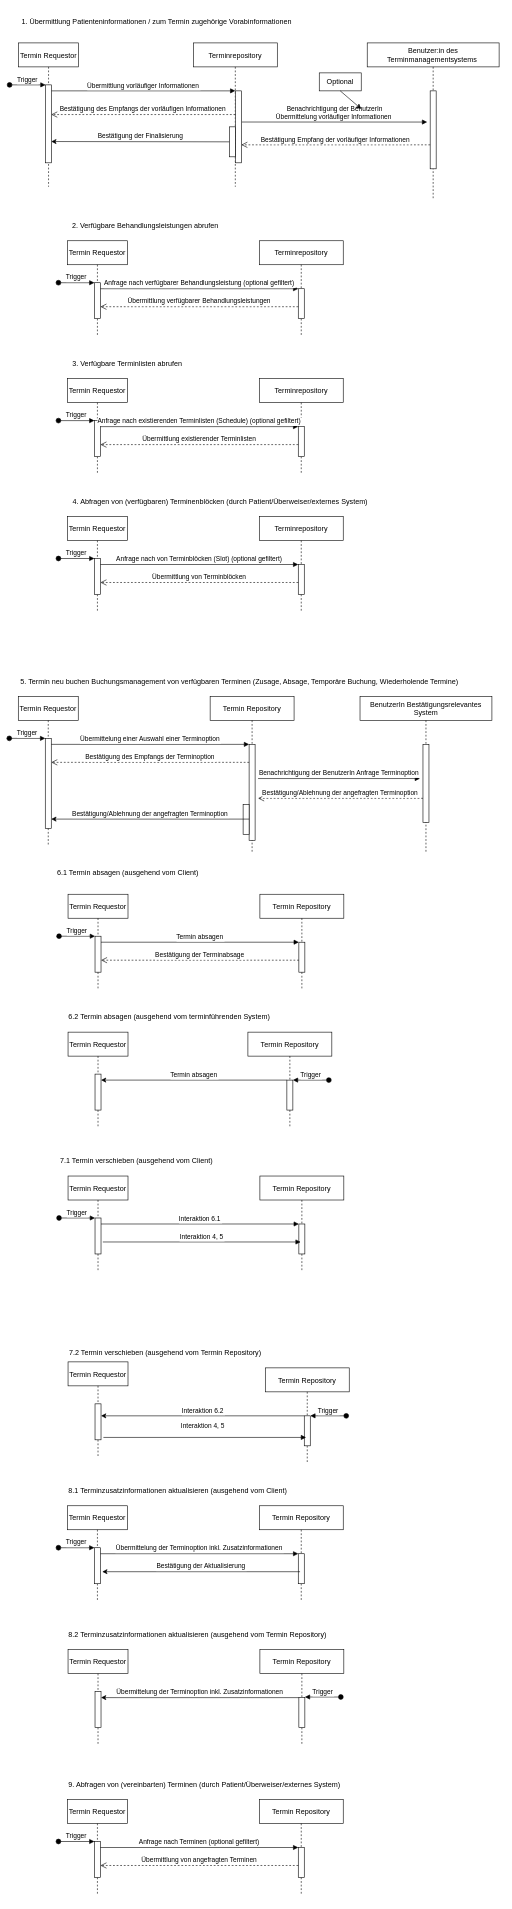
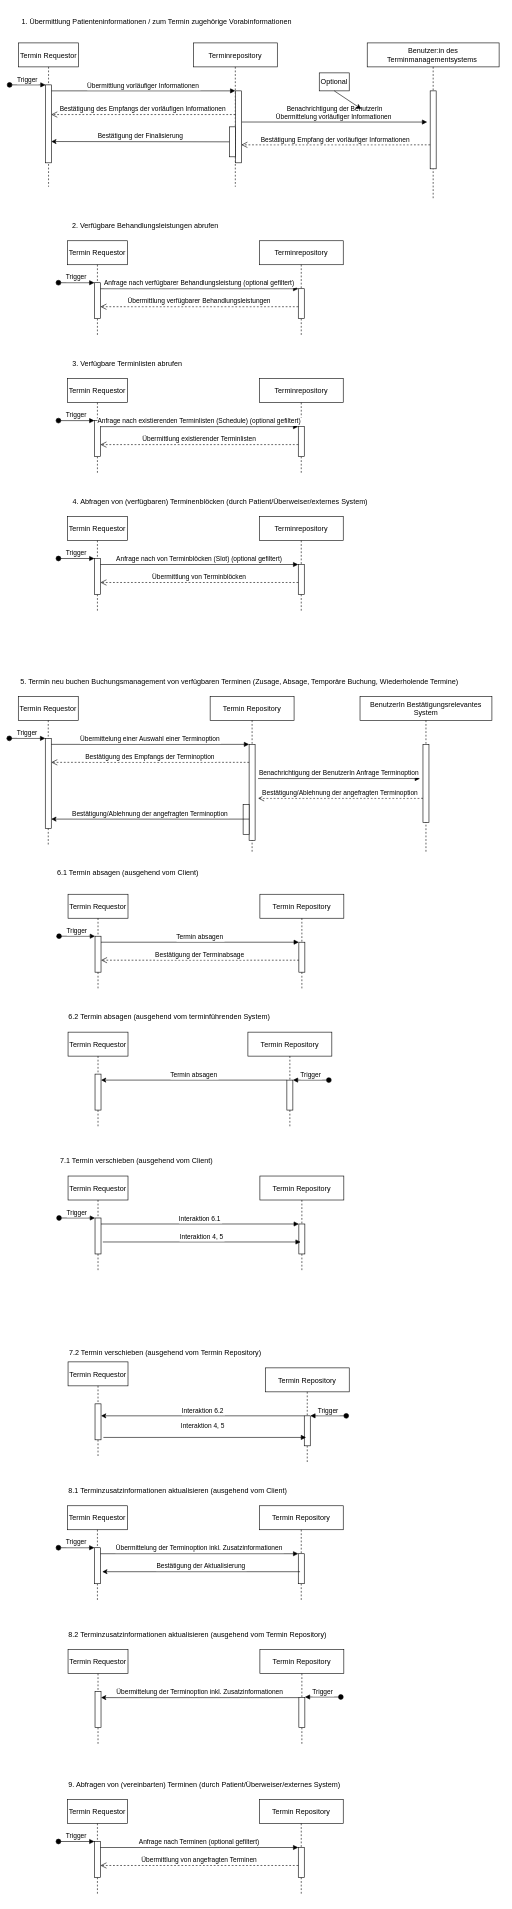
(341, 81) -> (335, 81)
